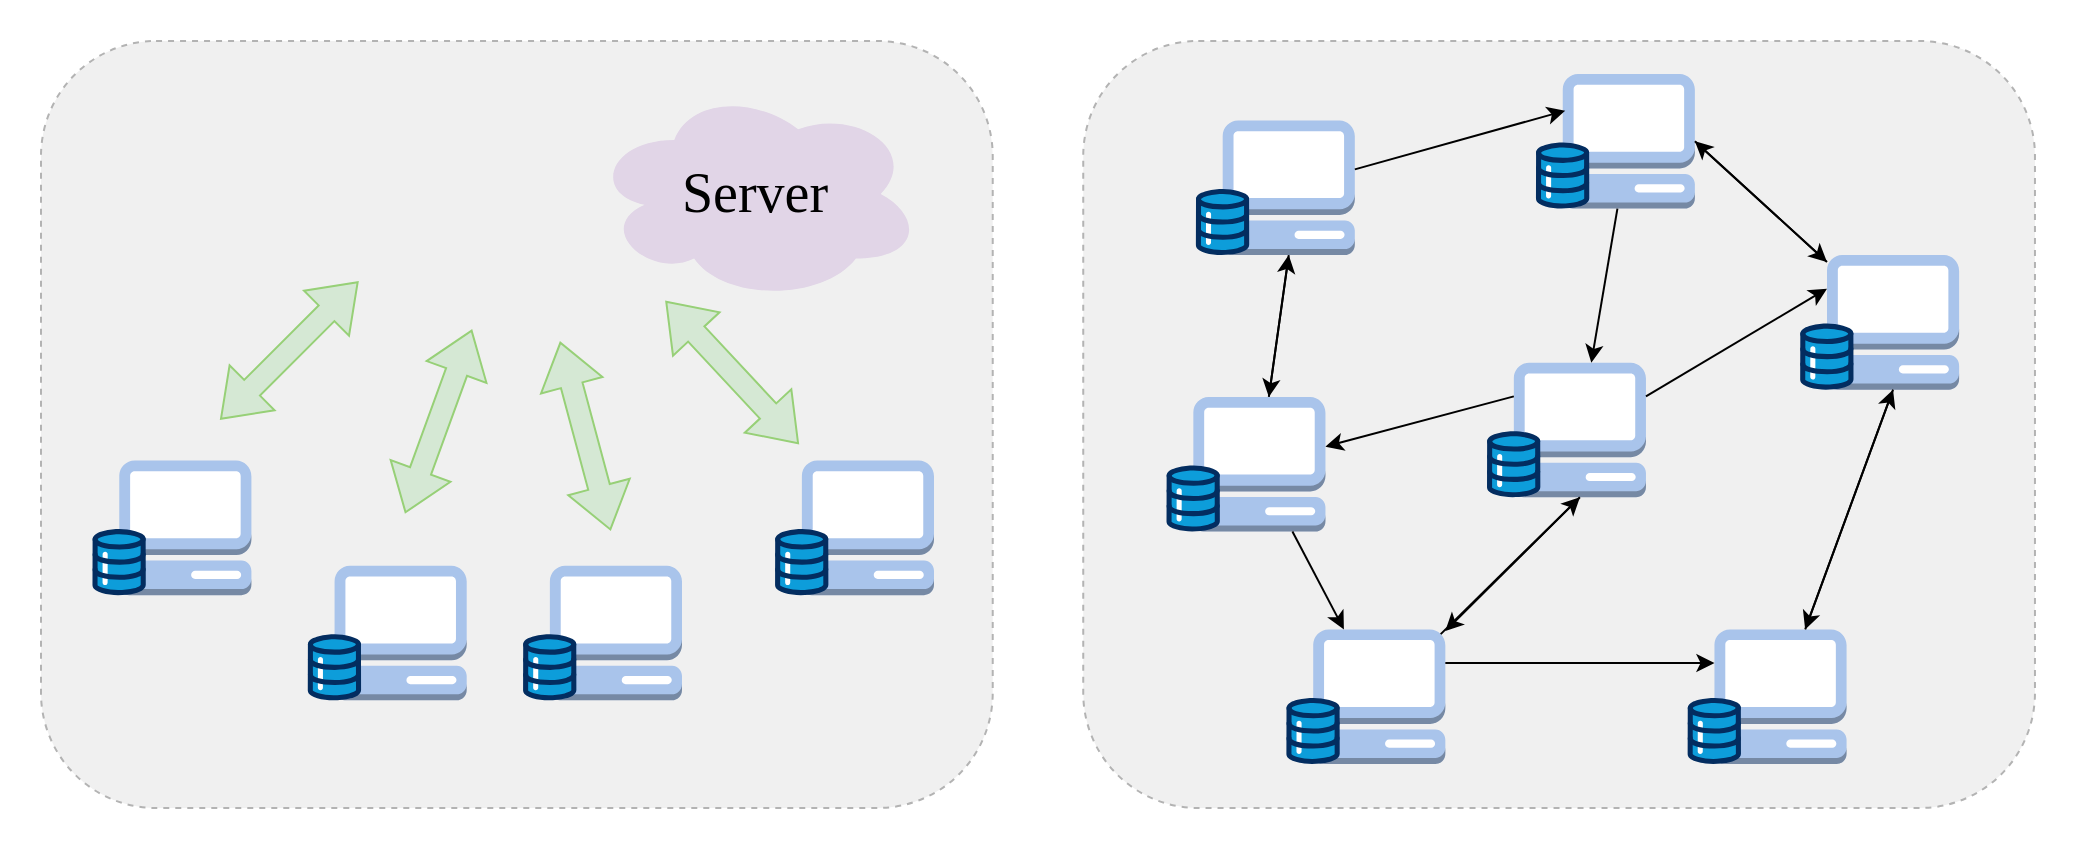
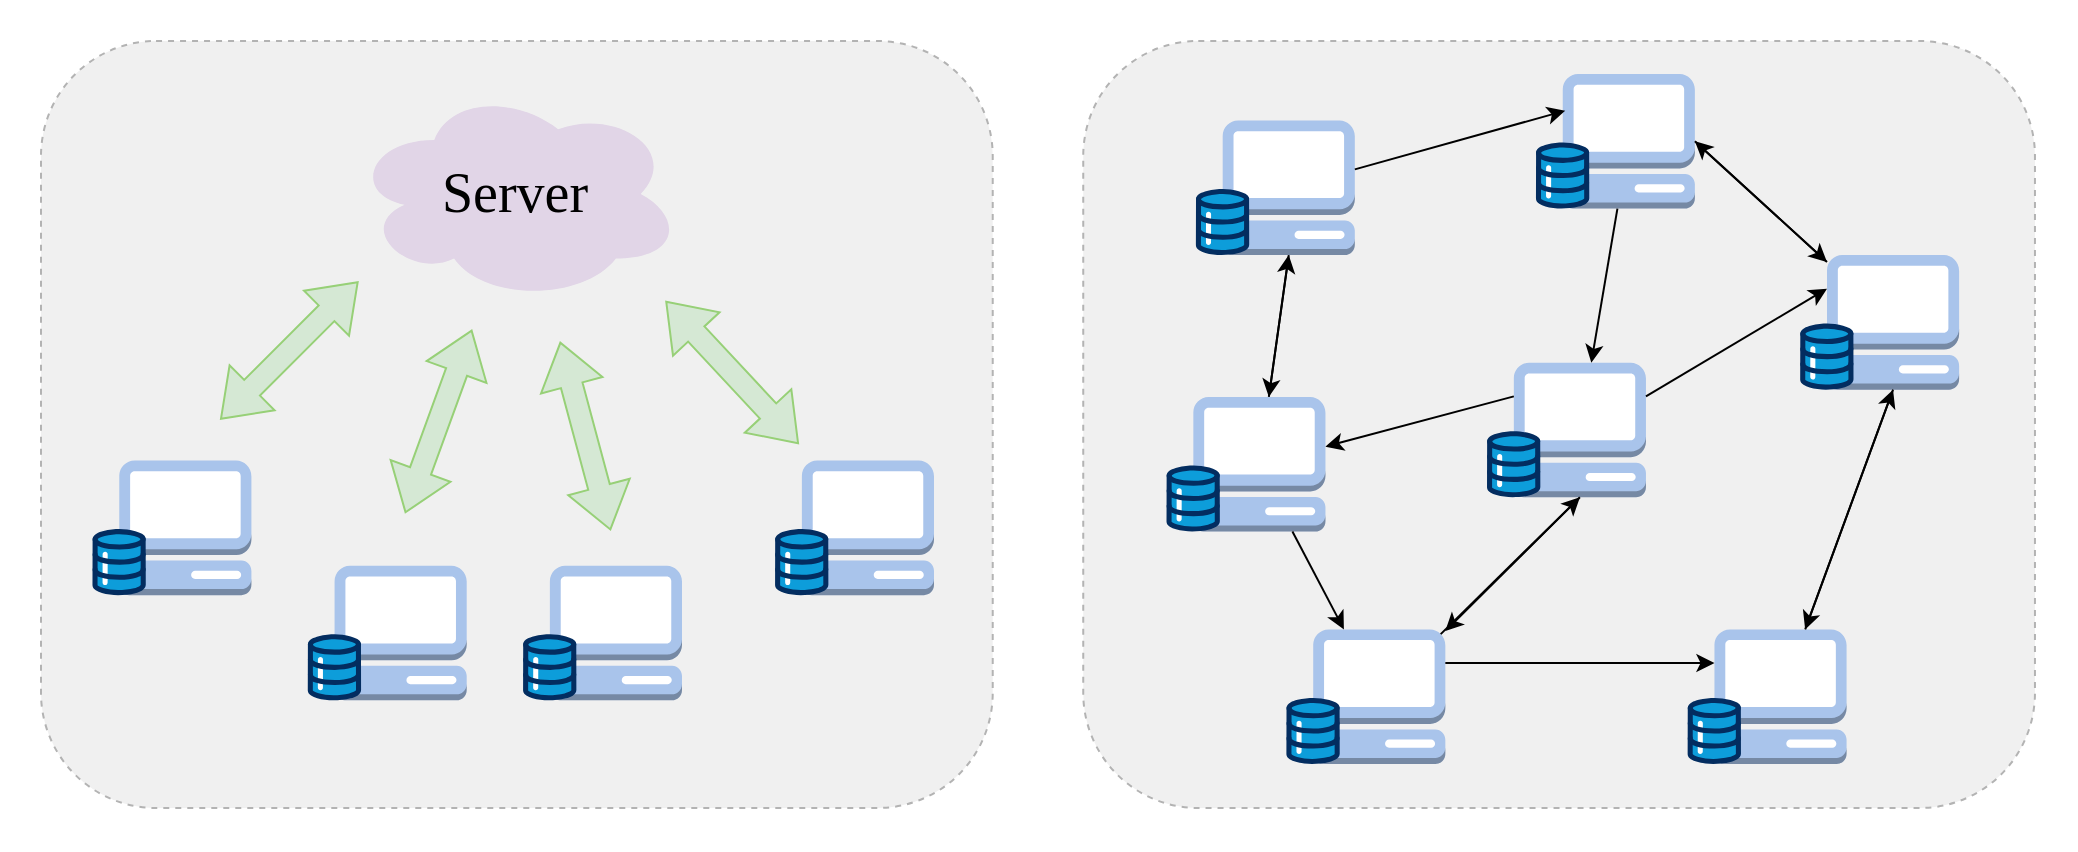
(757, 194) -> (517, 194)
